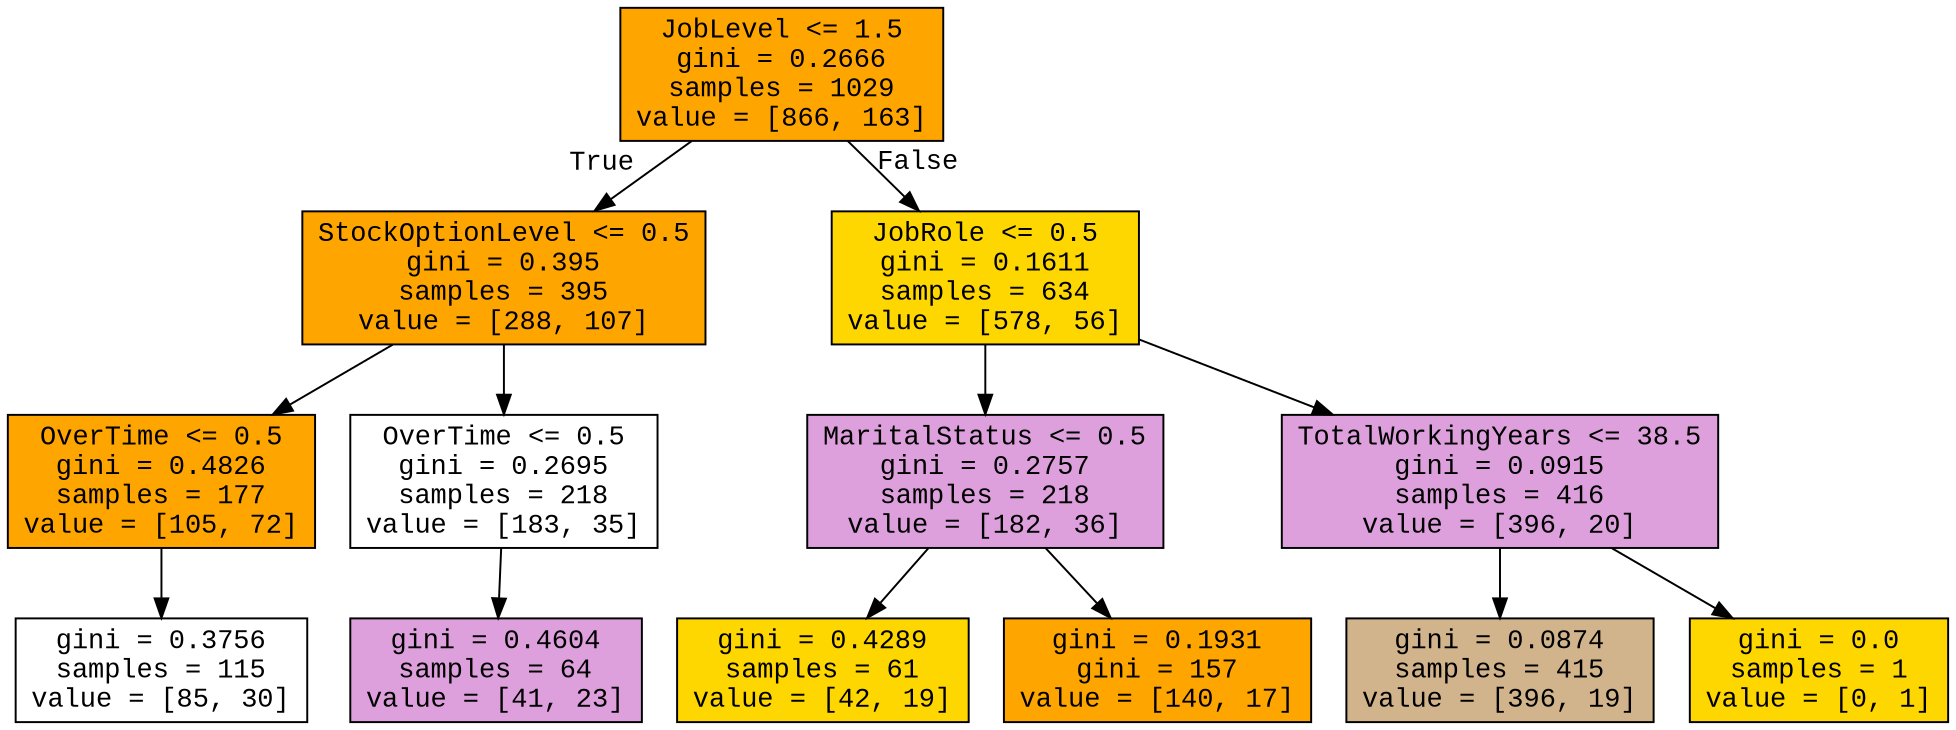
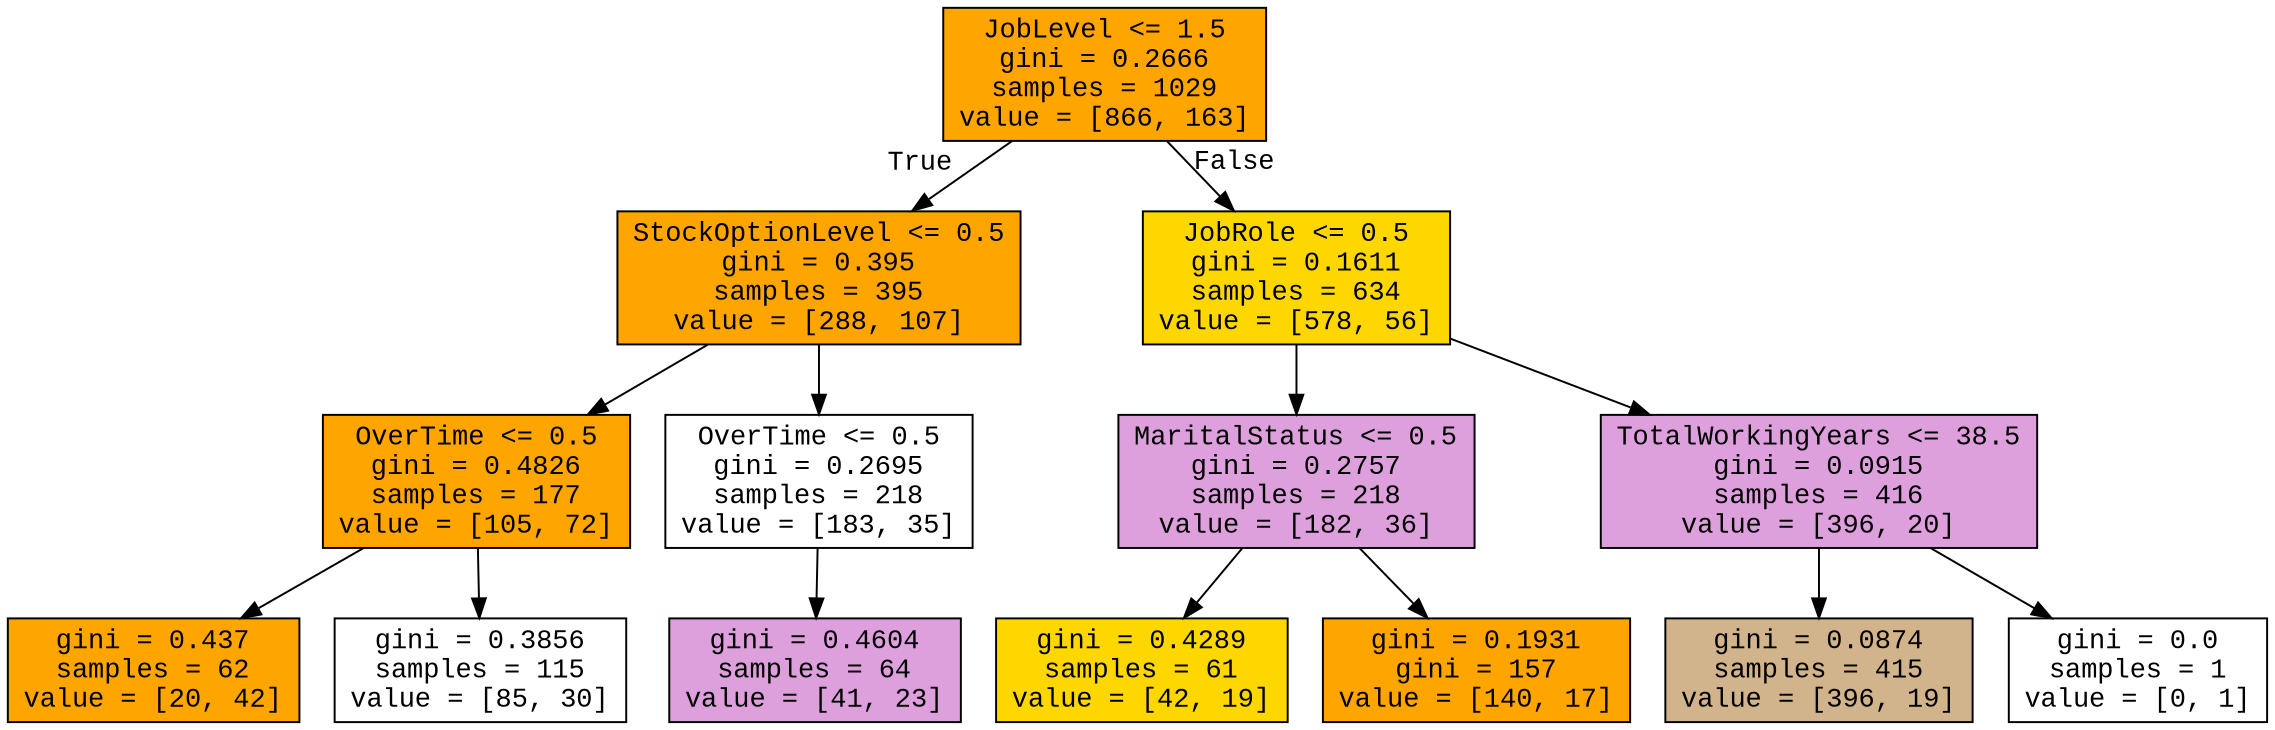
none -> (154, 670)
(161, 670) -> (480, 670)
(1819, 670) -> (2138, 670)
